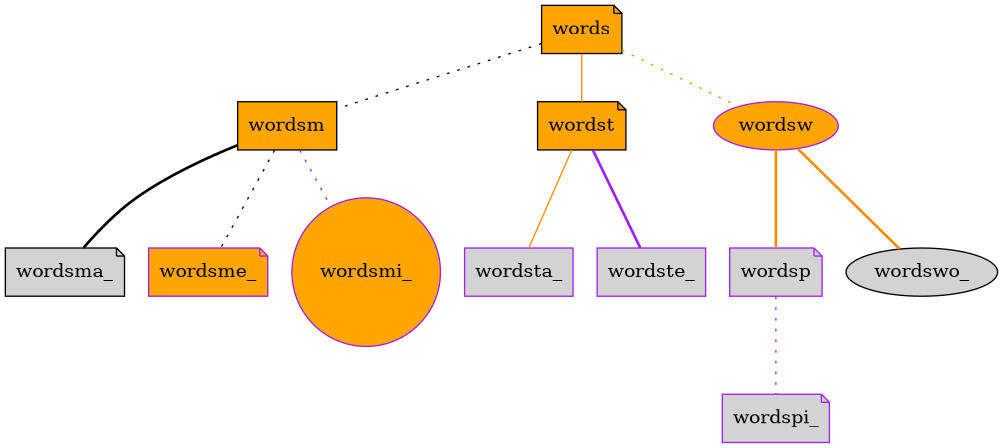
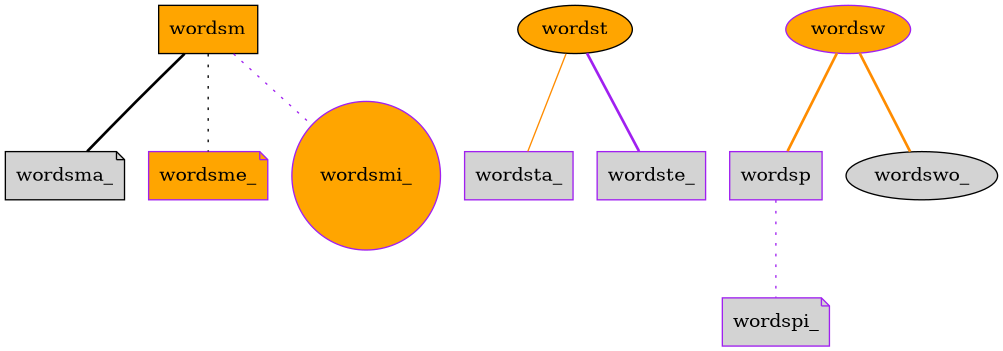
(582, 29) -> none
(582, 126) -> (575, 29)
(776, 272) -> (776, 176)
